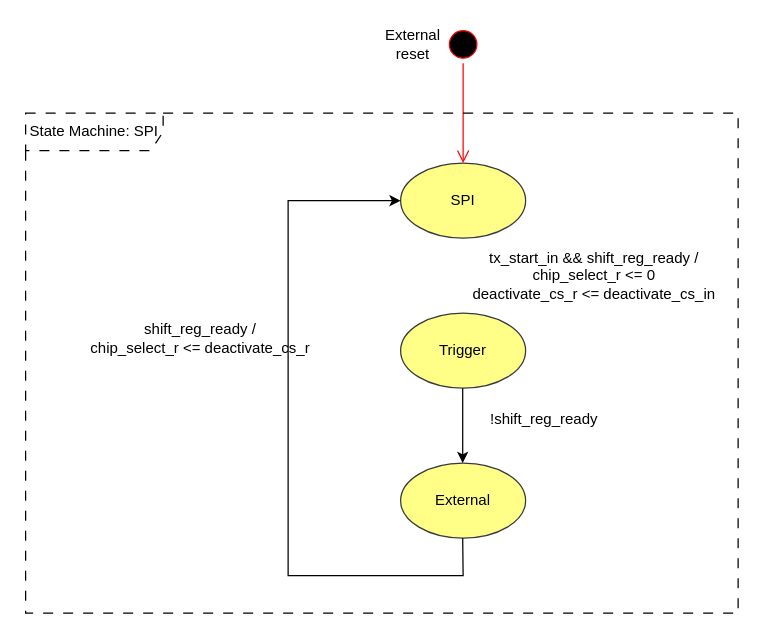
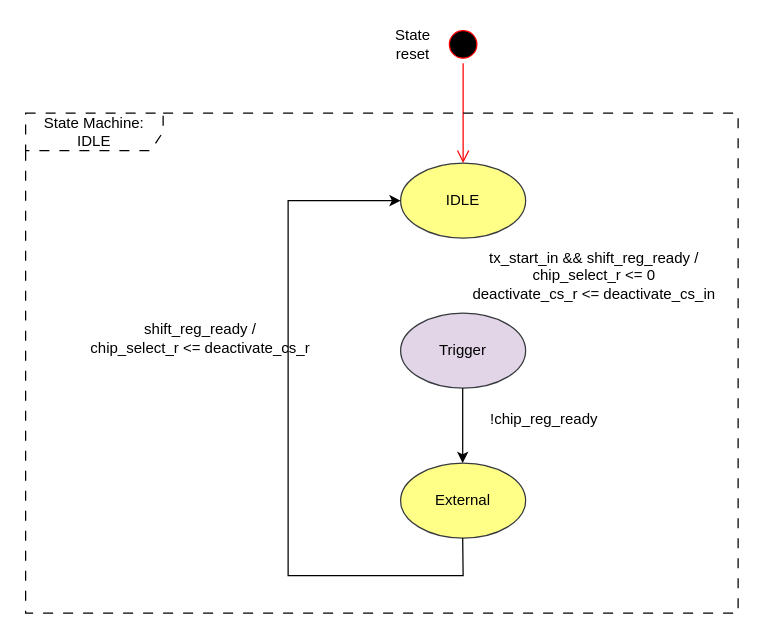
(413, 44) -> (413, 44)
(94, 132) -> (94, 132)
(463, 201) -> (463, 201)
(463, 351) -> (463, 351)
(544, 419) -> (544, 419)
